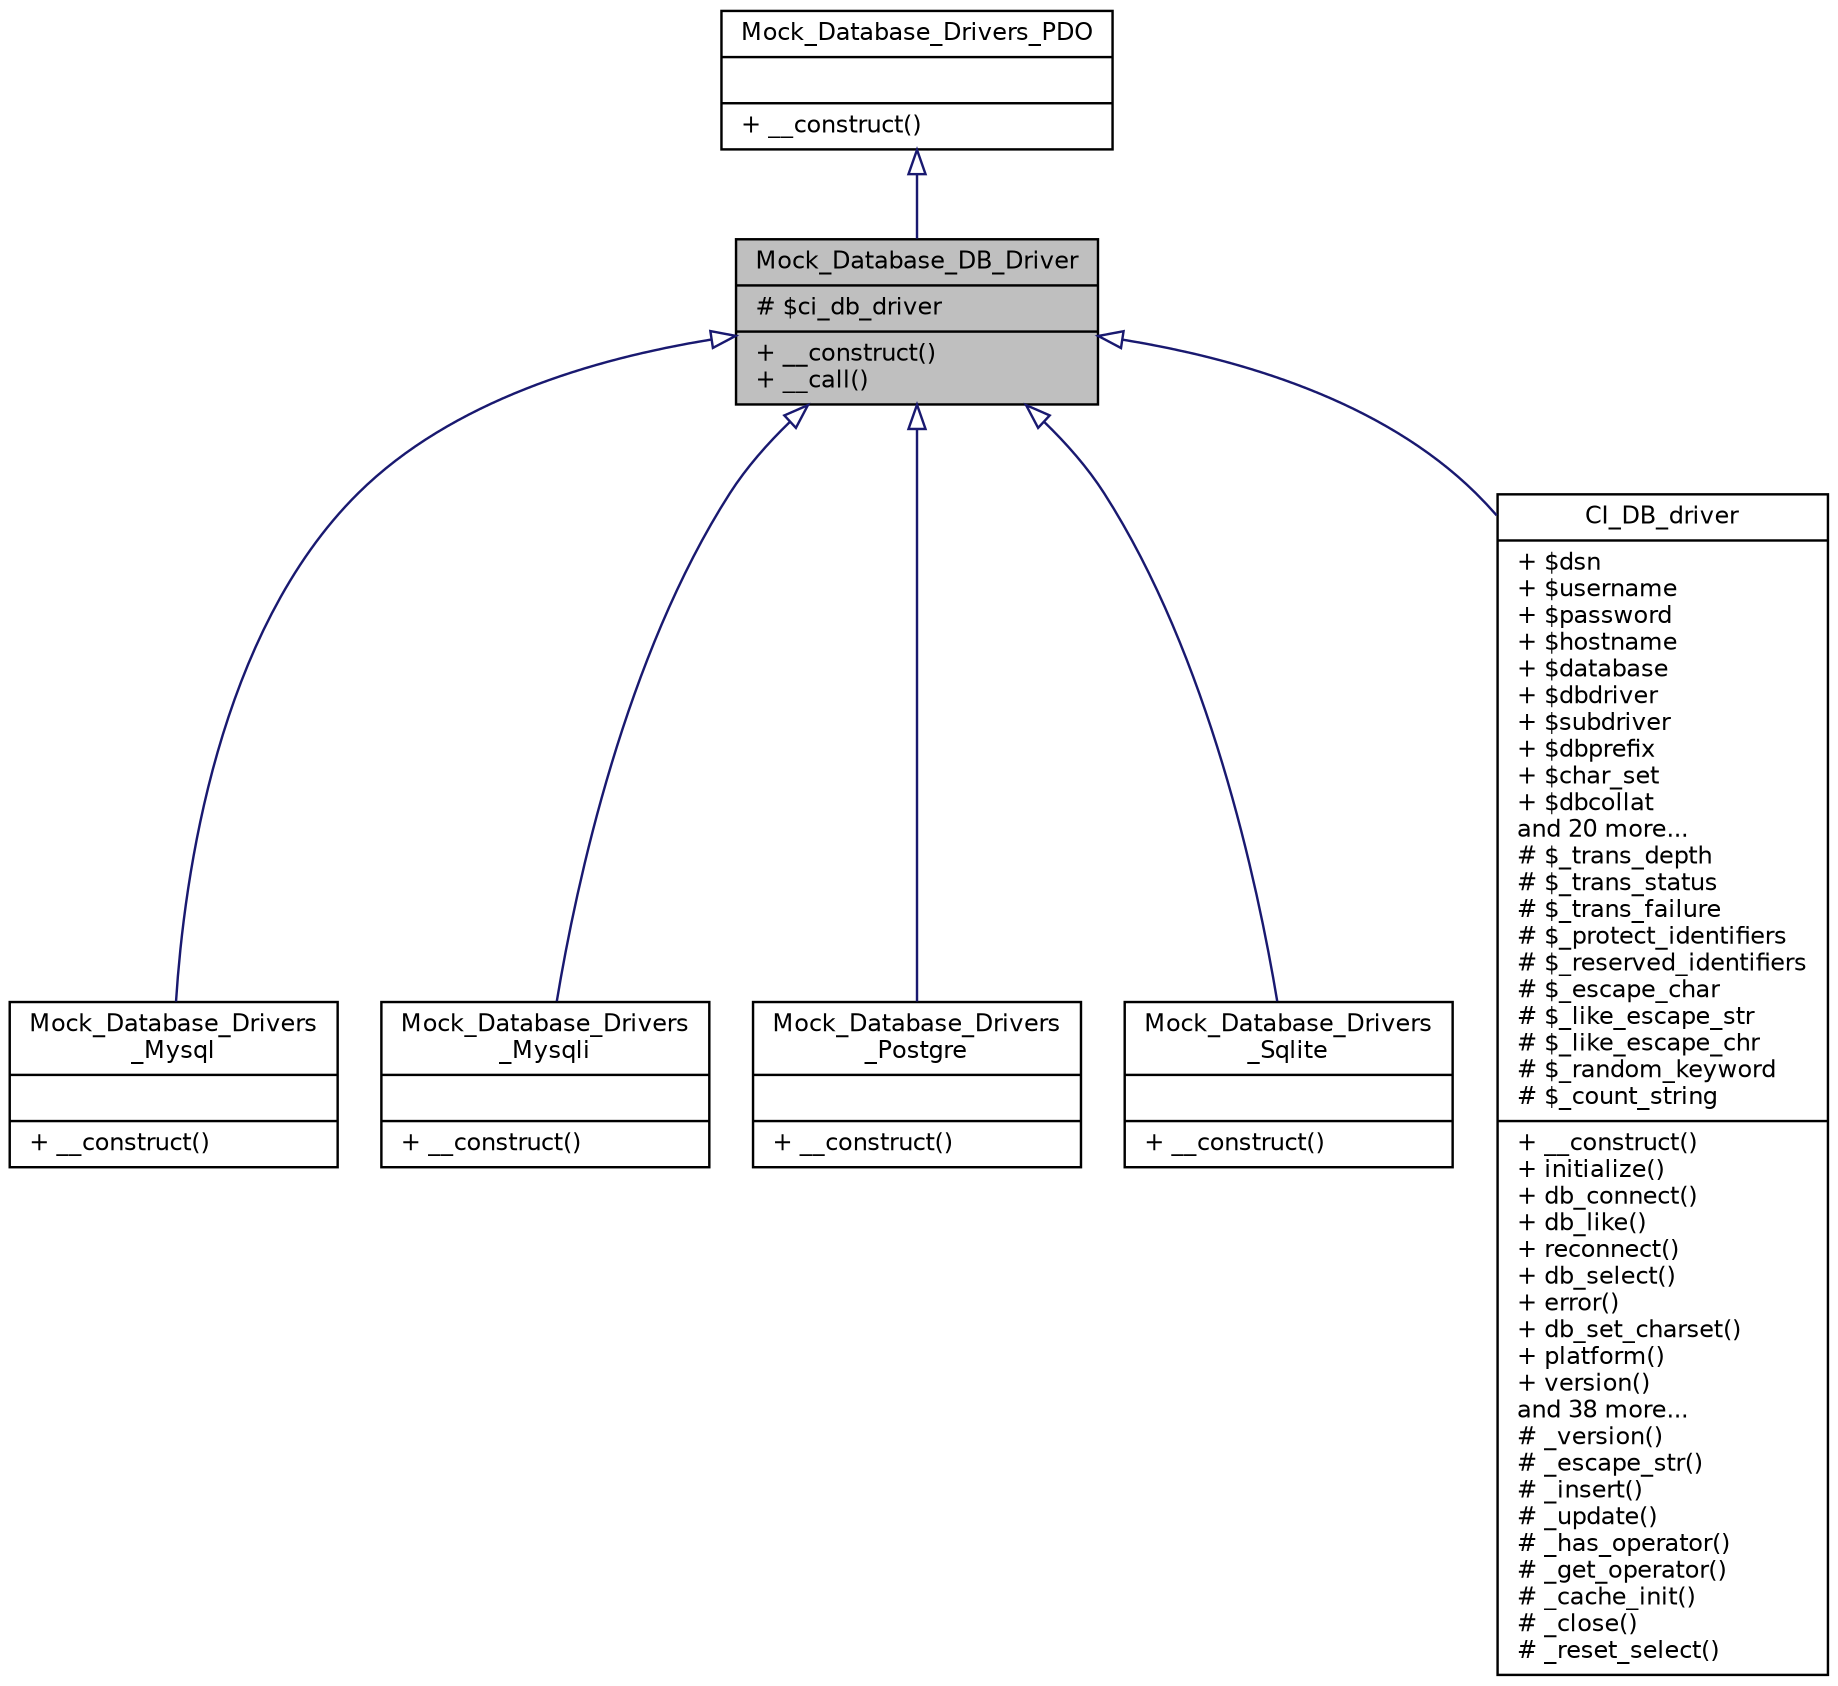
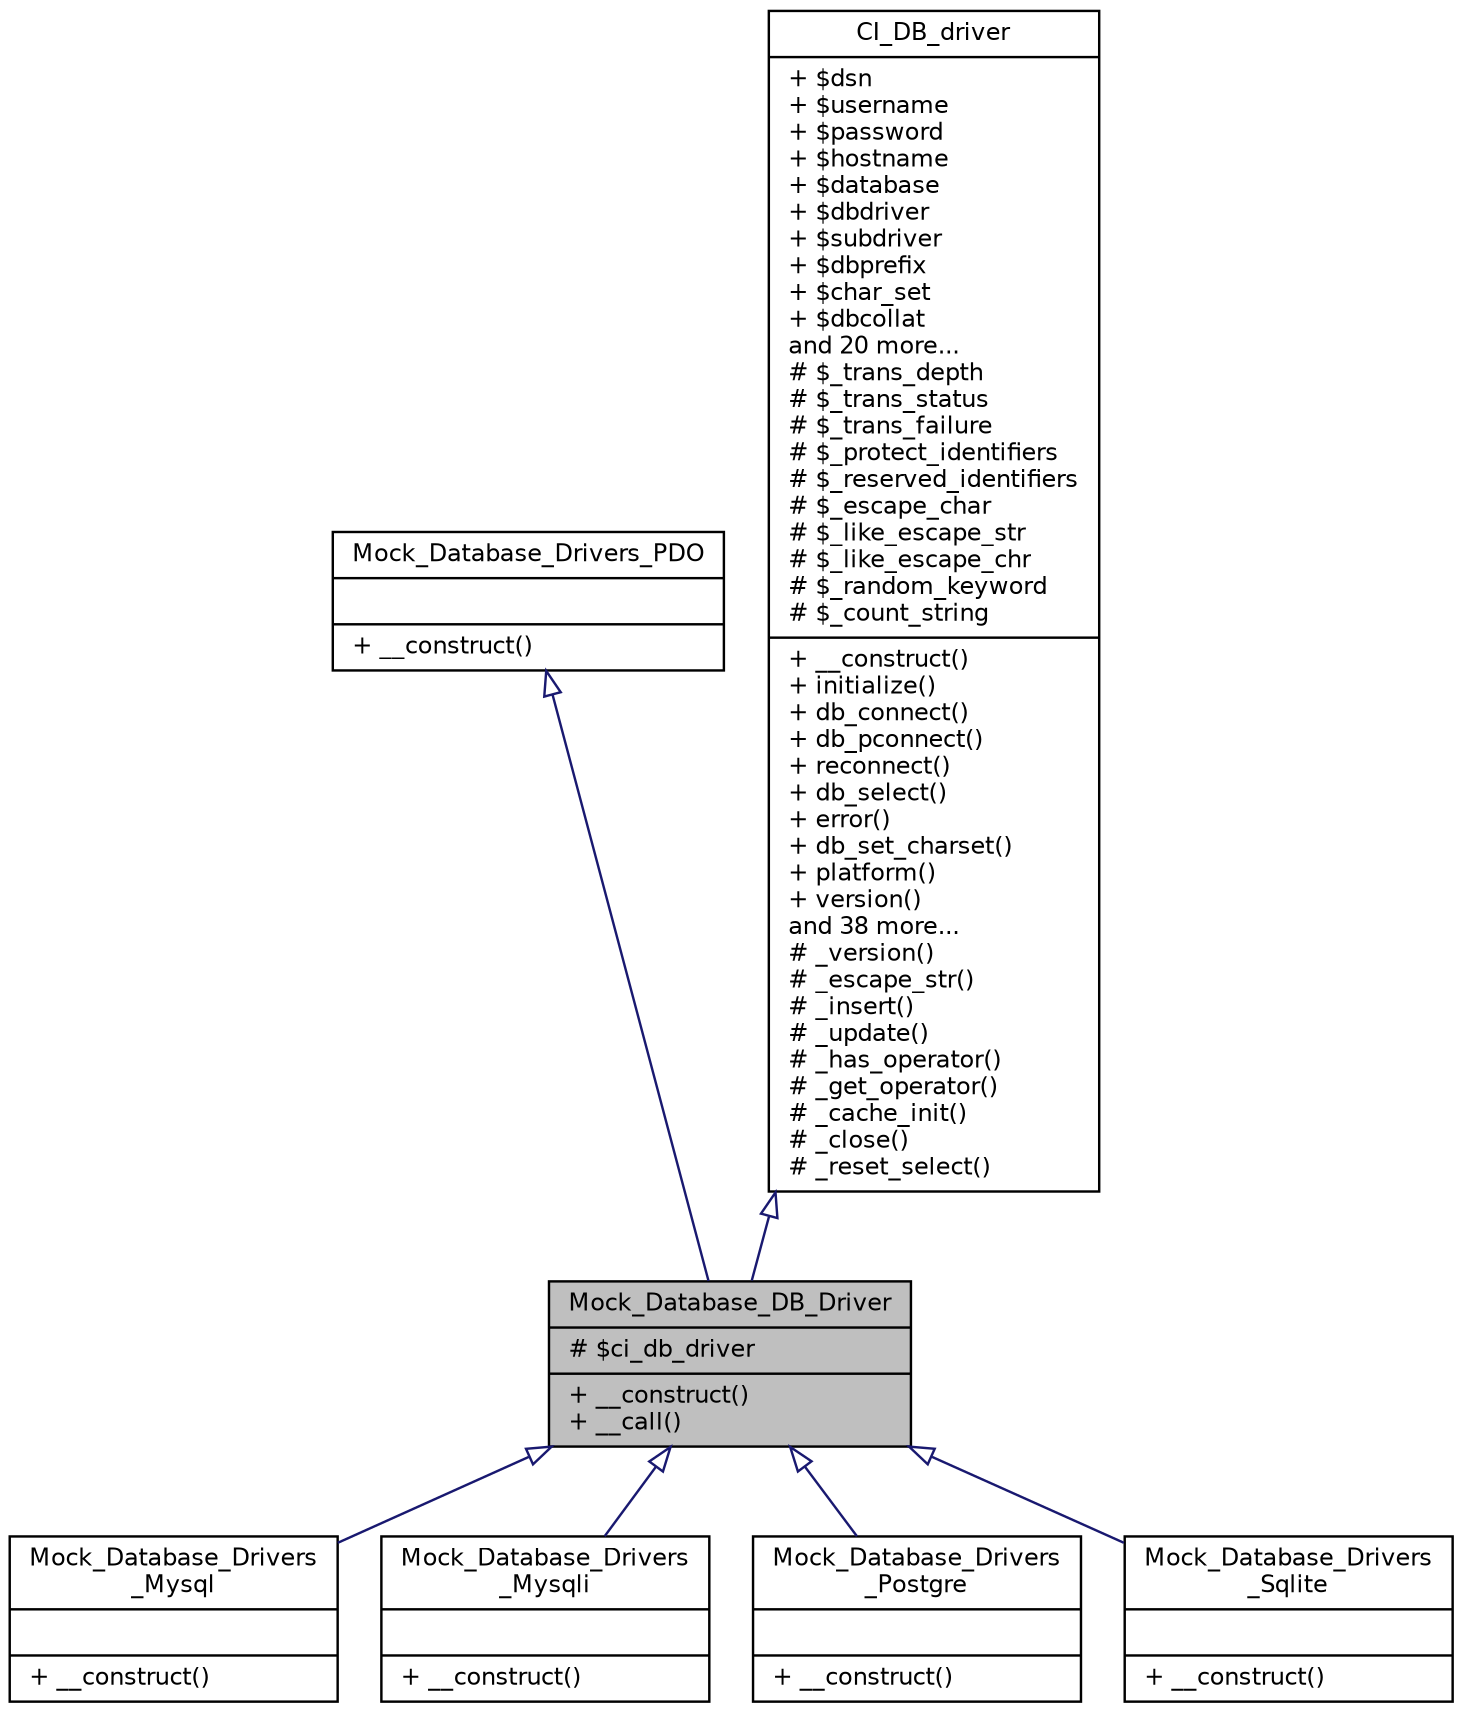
(1325, 396) -> (760, 1249)
(1583, 1223) -> (887, 740)
